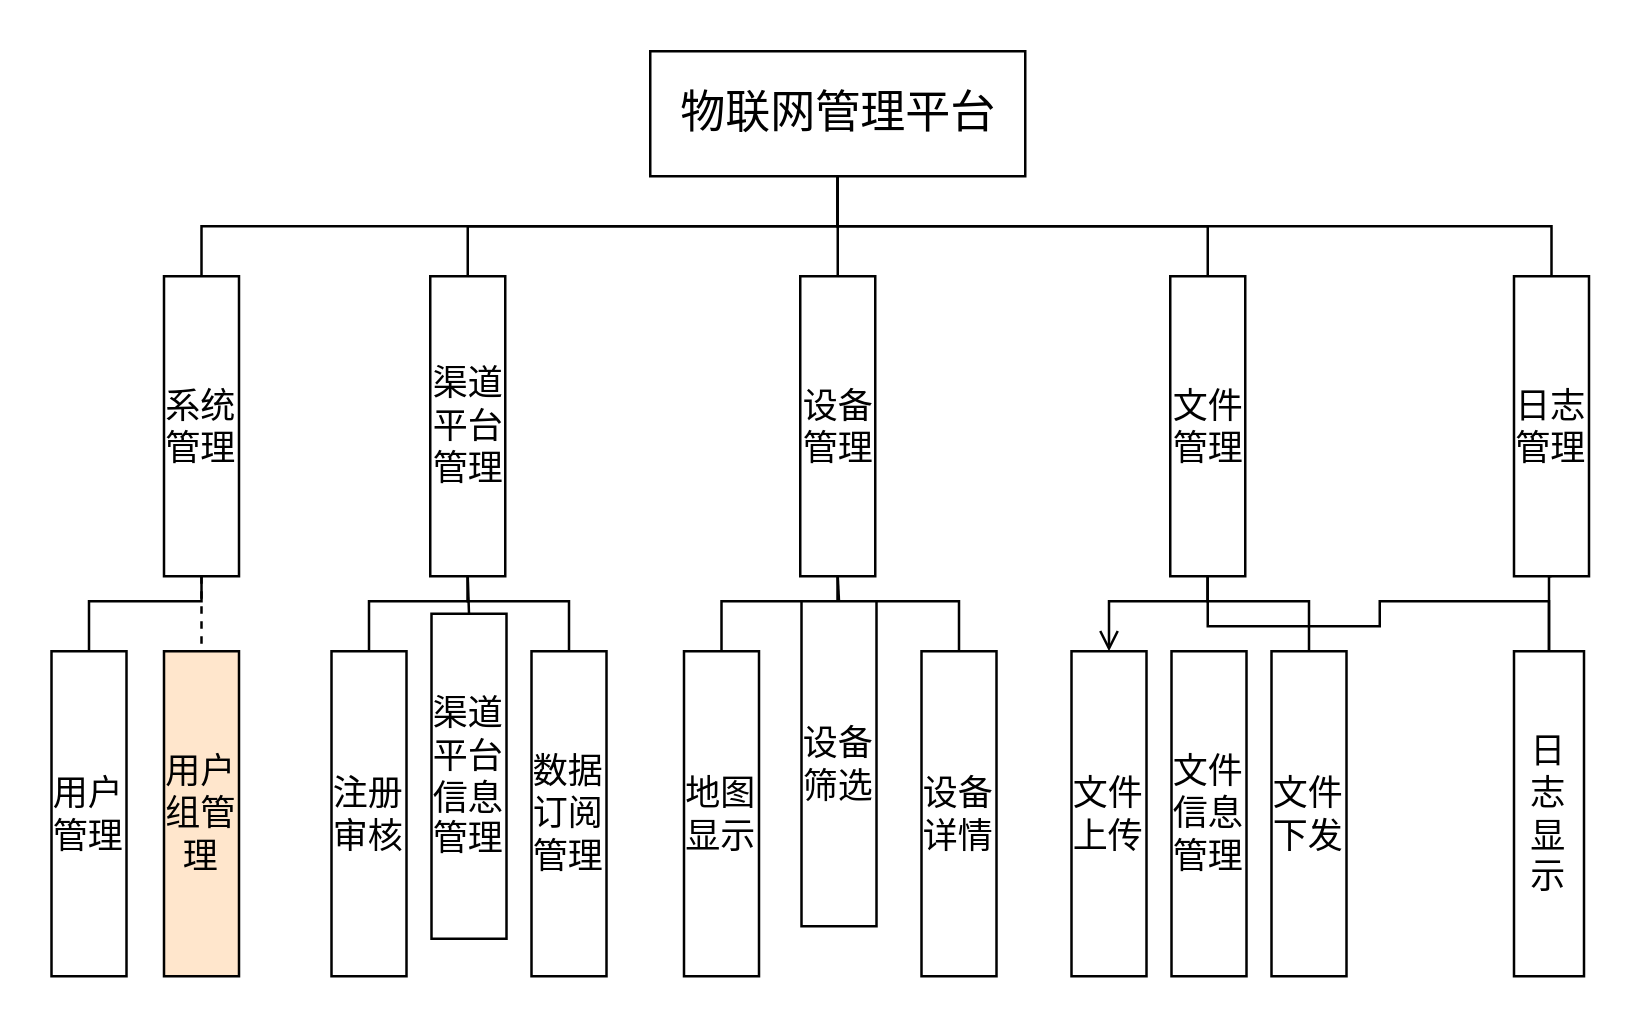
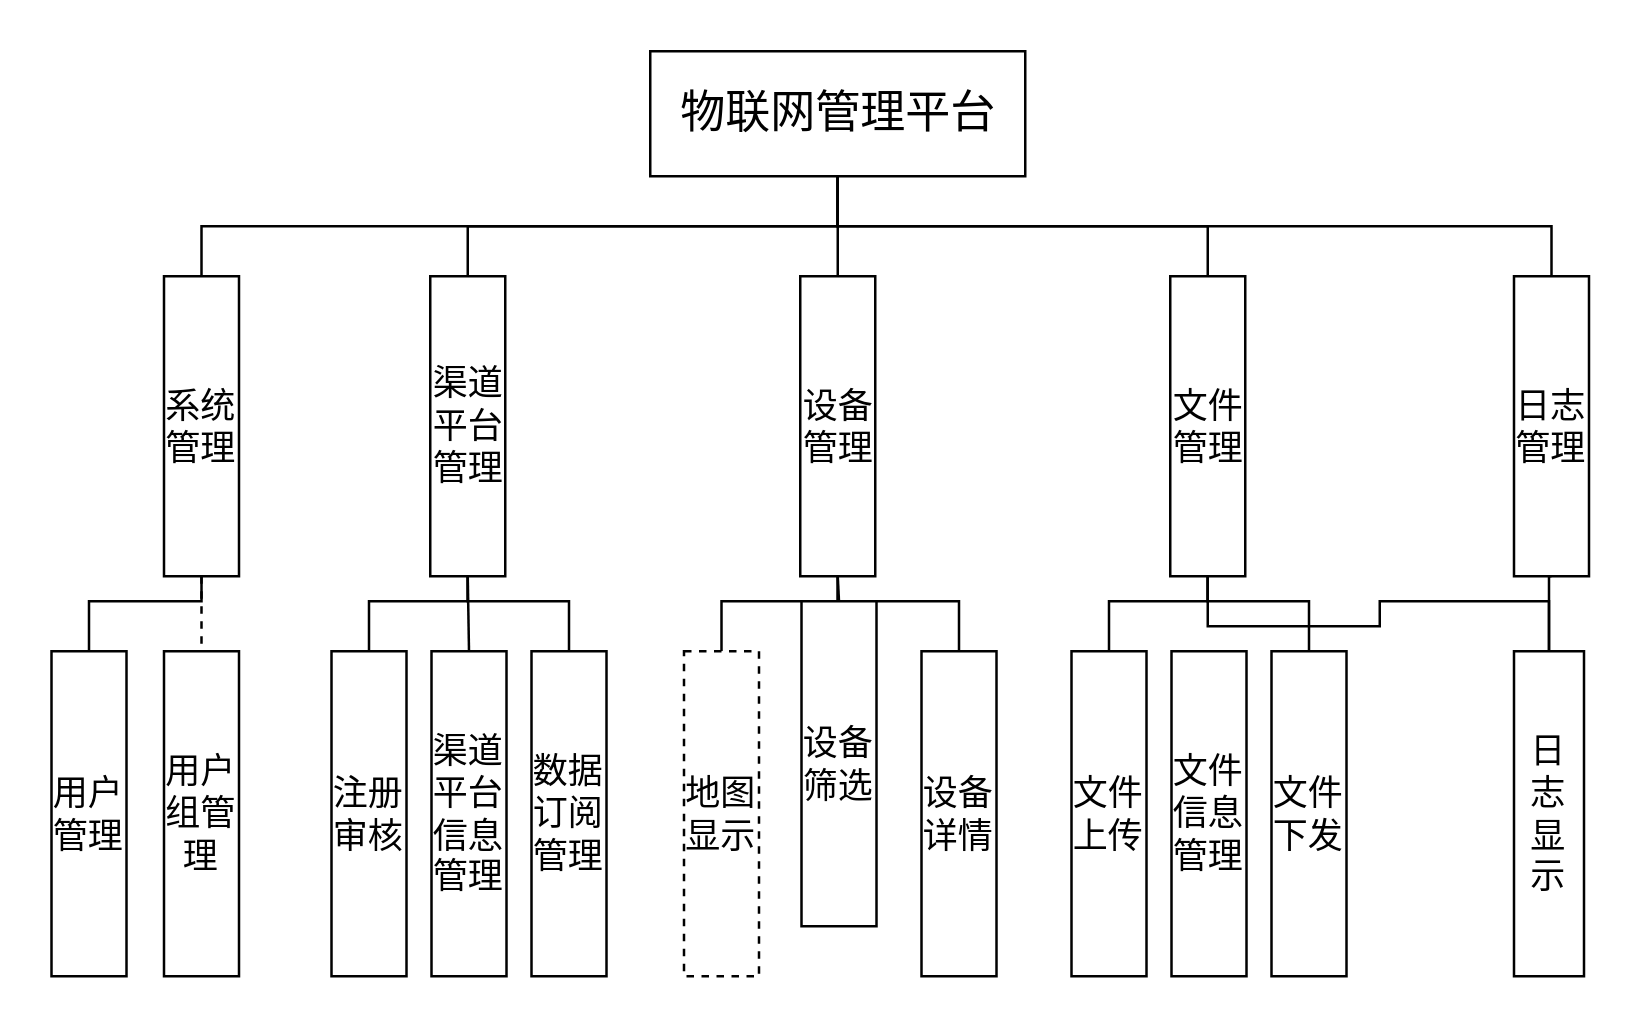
(1109, 642) -> (1109, 644)
(469, 776) -> (469, 814)
(201, 814) -> (201, 814)
(721, 814) -> (721, 814)
